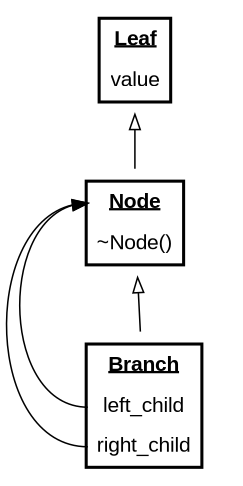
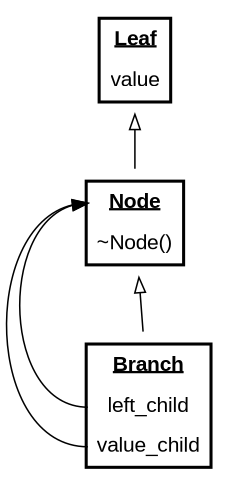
(144, 445) -> (149, 445)
